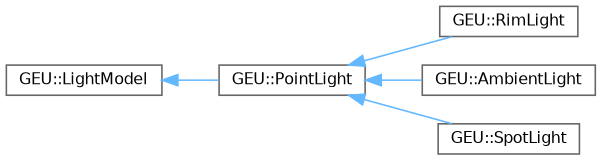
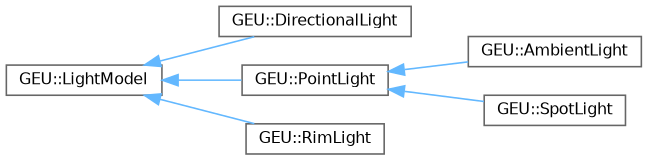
none -> (315, 21)
(408, 49) -> (207, 111)
